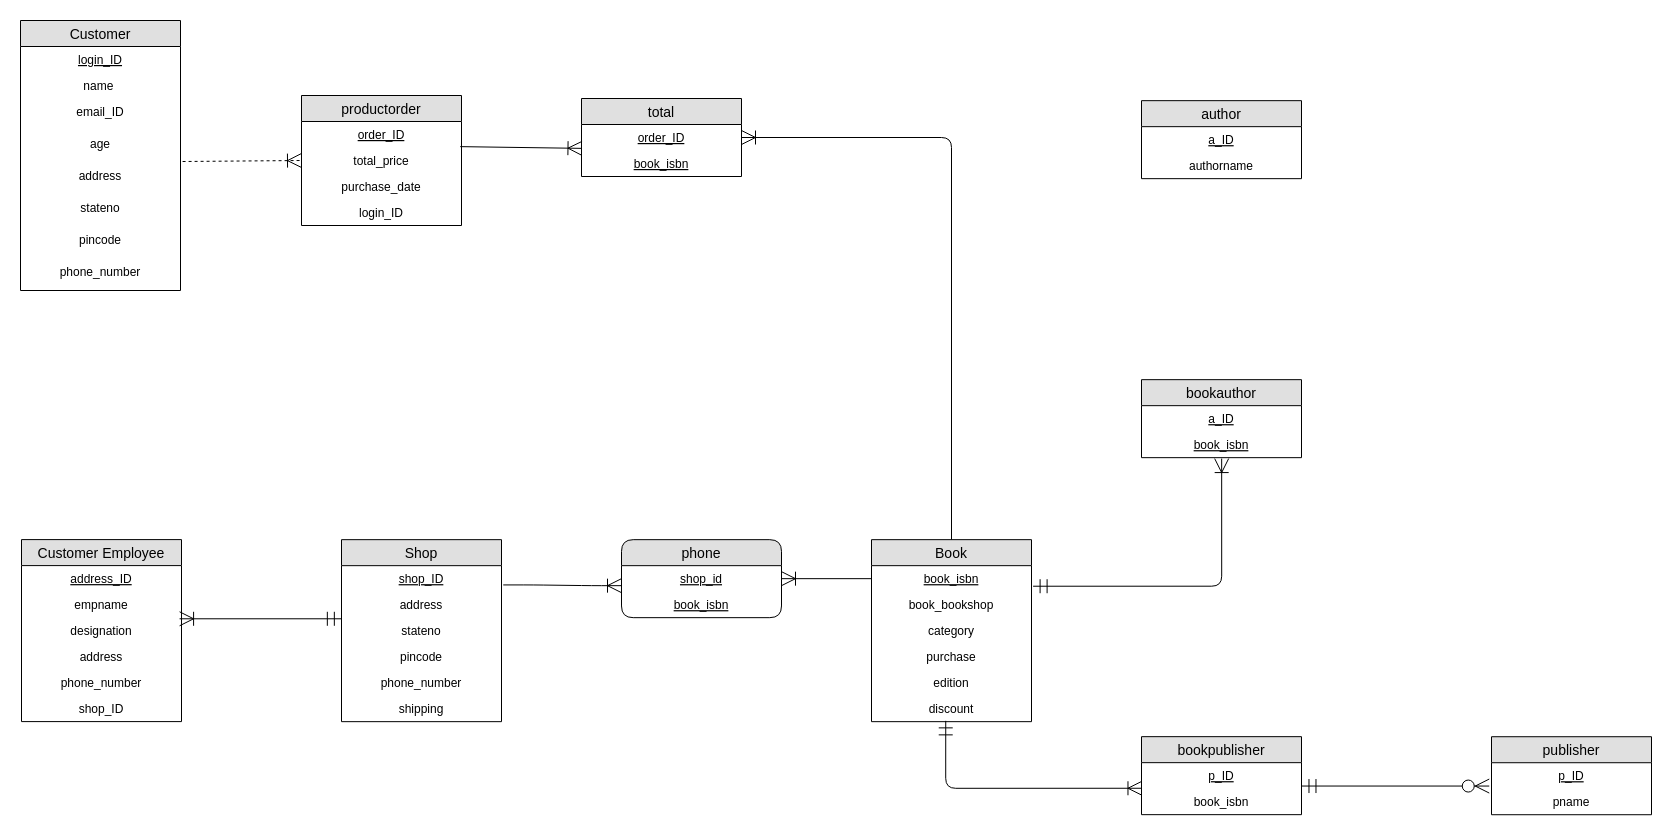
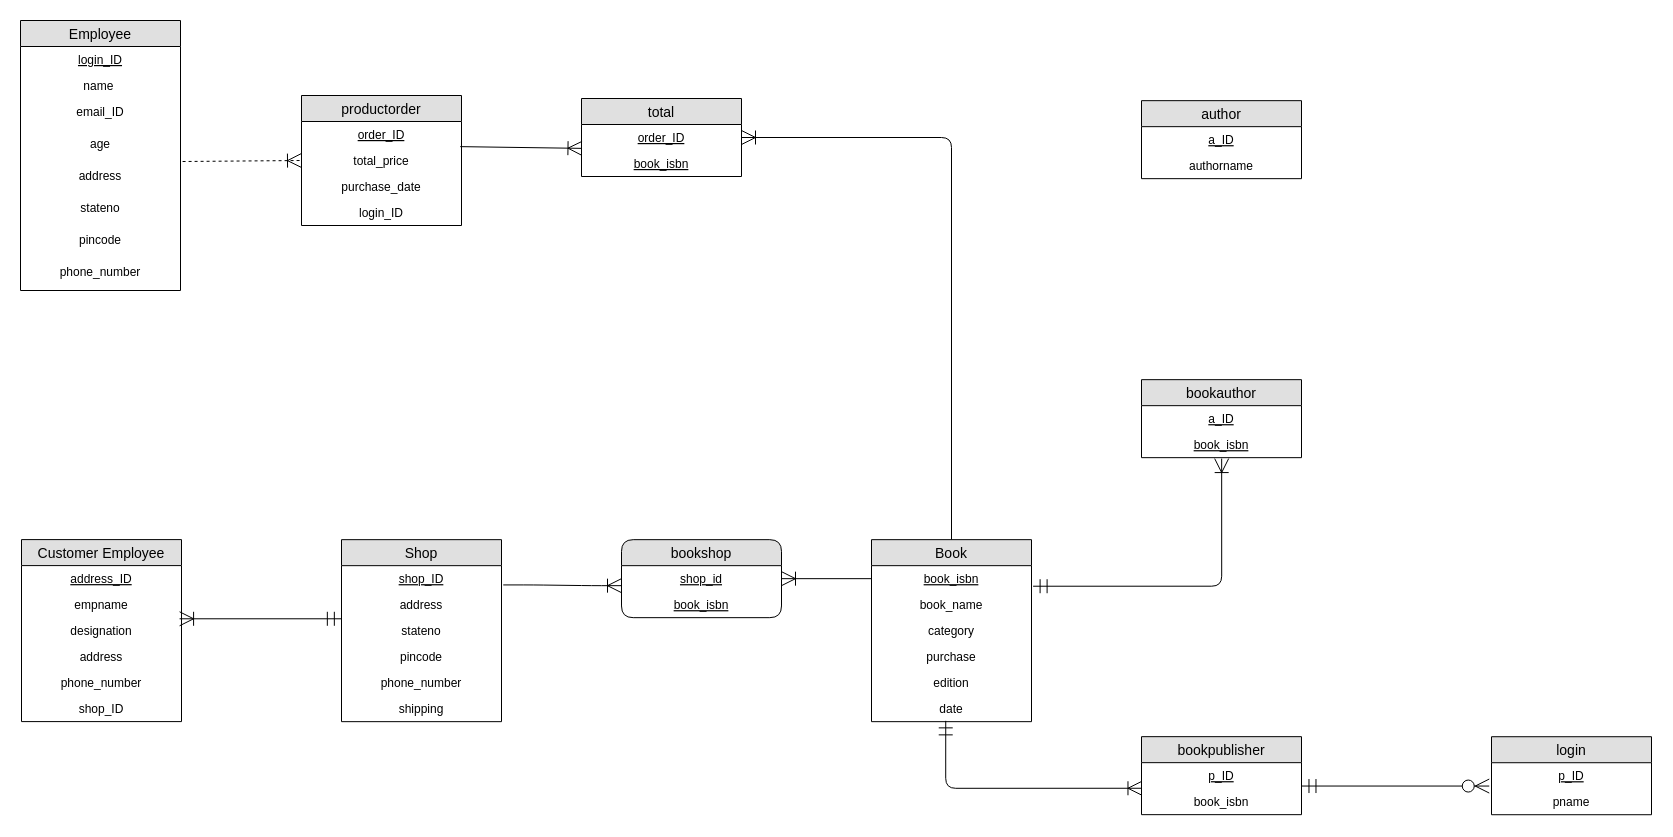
(100, 34) -> (100, 34)
(701, 554) -> (701, 554)
(951, 605) -> (951, 605)
(951, 709) -> (951, 709)
(1571, 751) -> (1571, 751)
